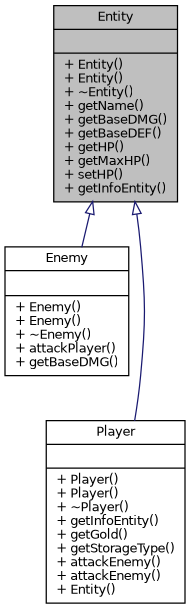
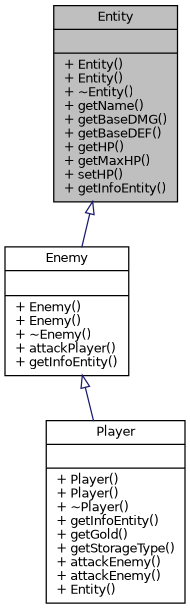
(144, 318) -> (89, 404)
(67, 362) -> (66, 362)
